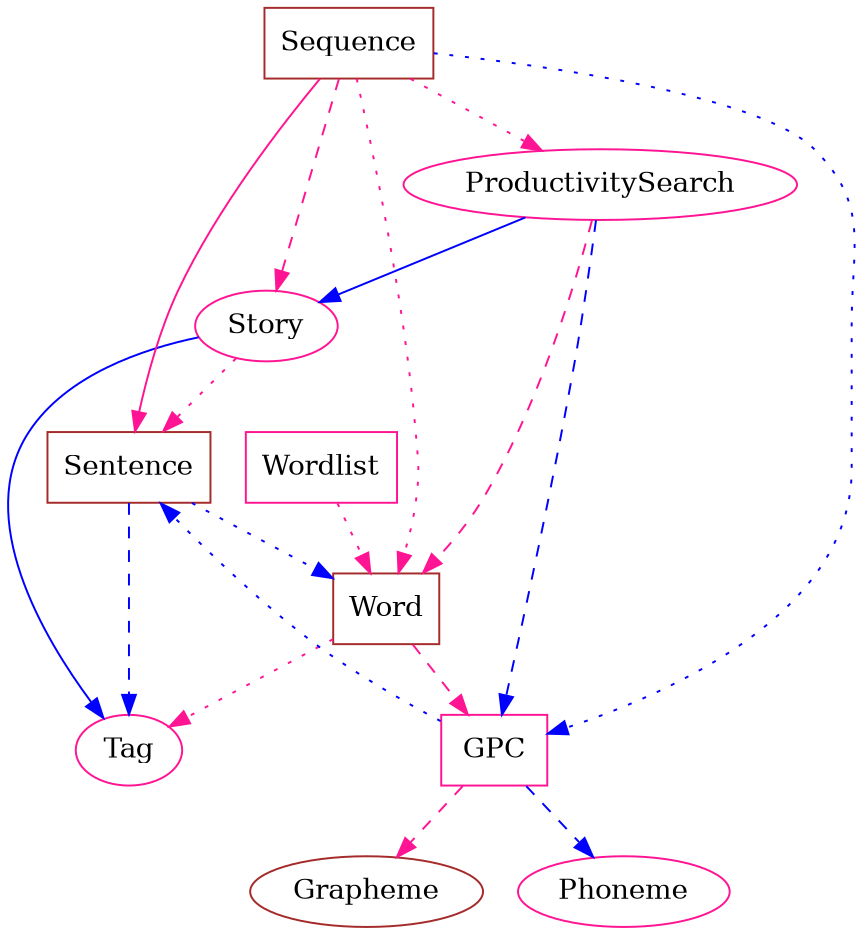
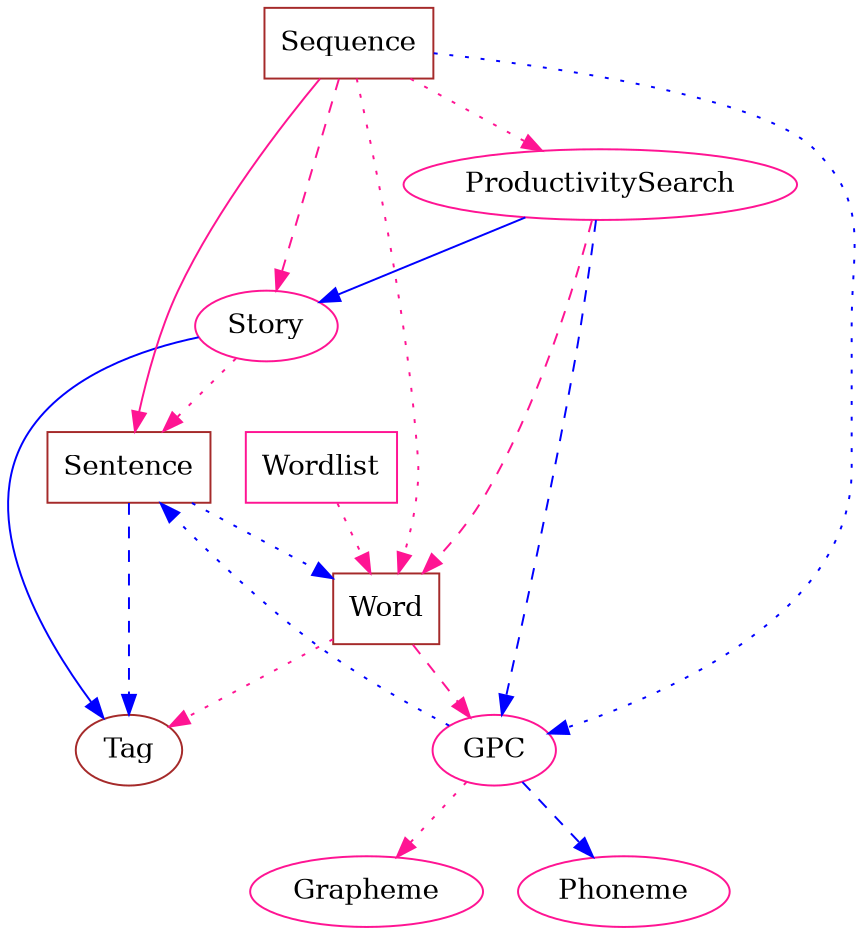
(129, 750) -> (129, 750)
(494, 750) -> (494, 750)
(437, 814) -> (439, 812)
(367, 892) -> (367, 892)
